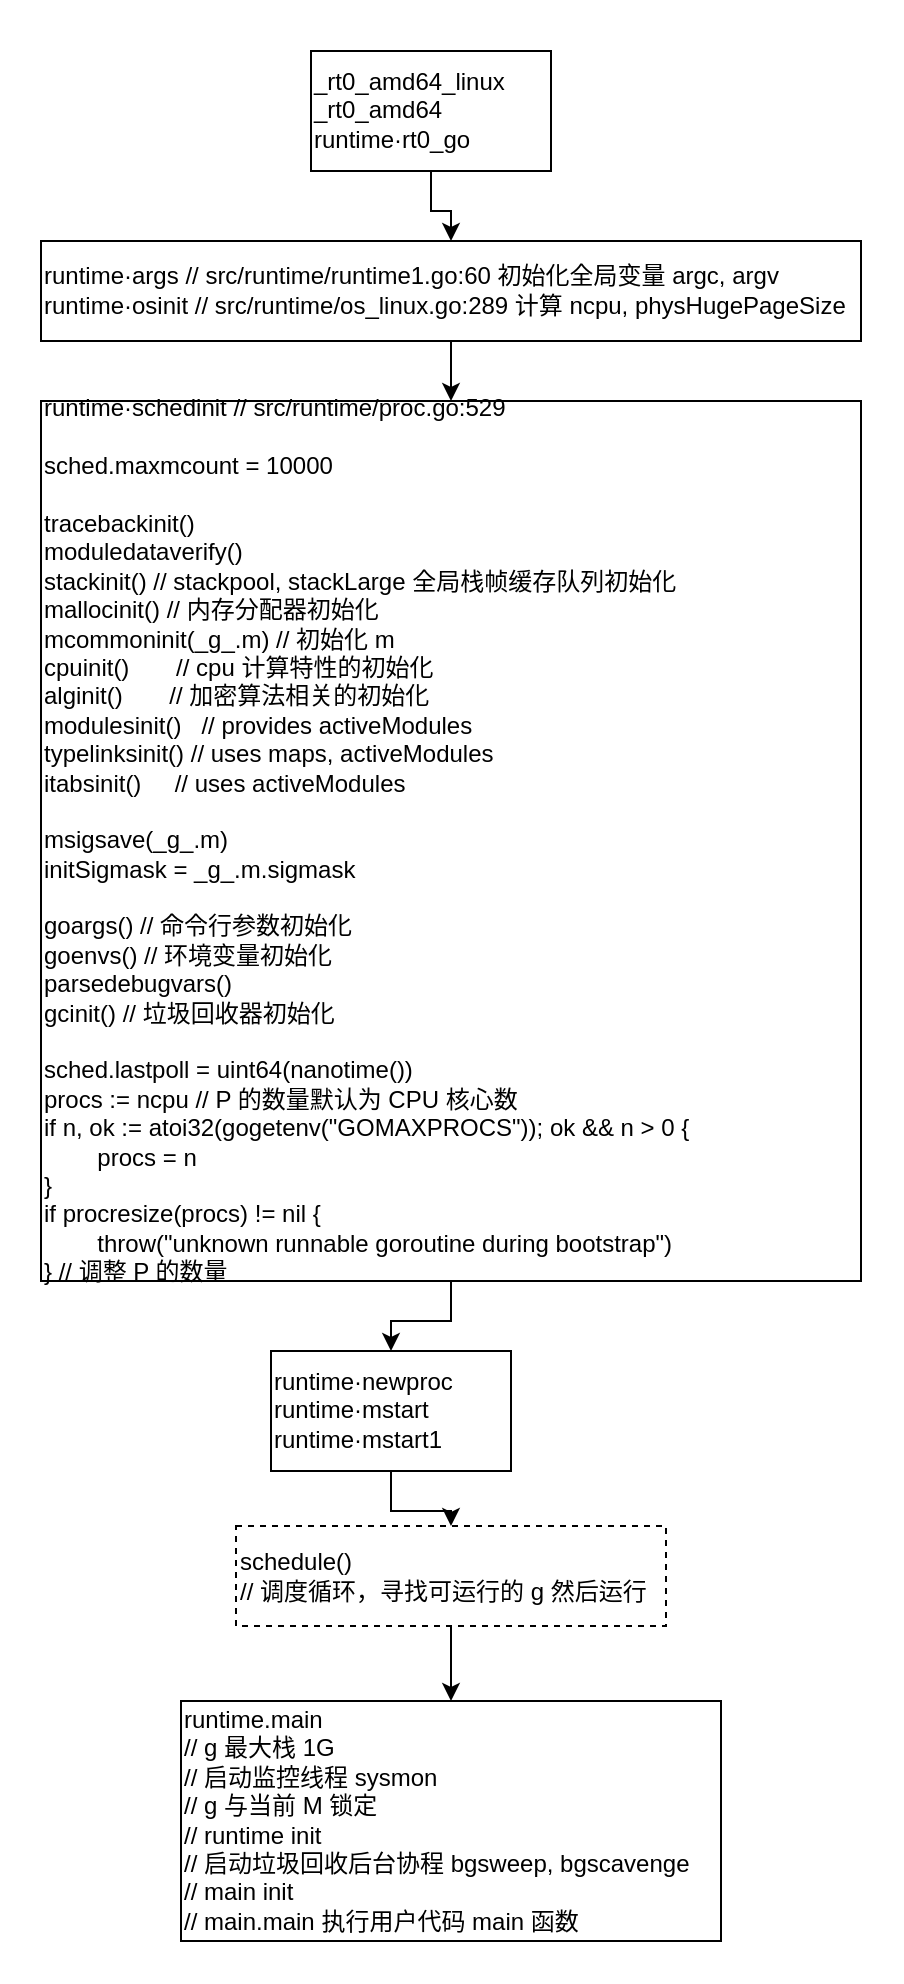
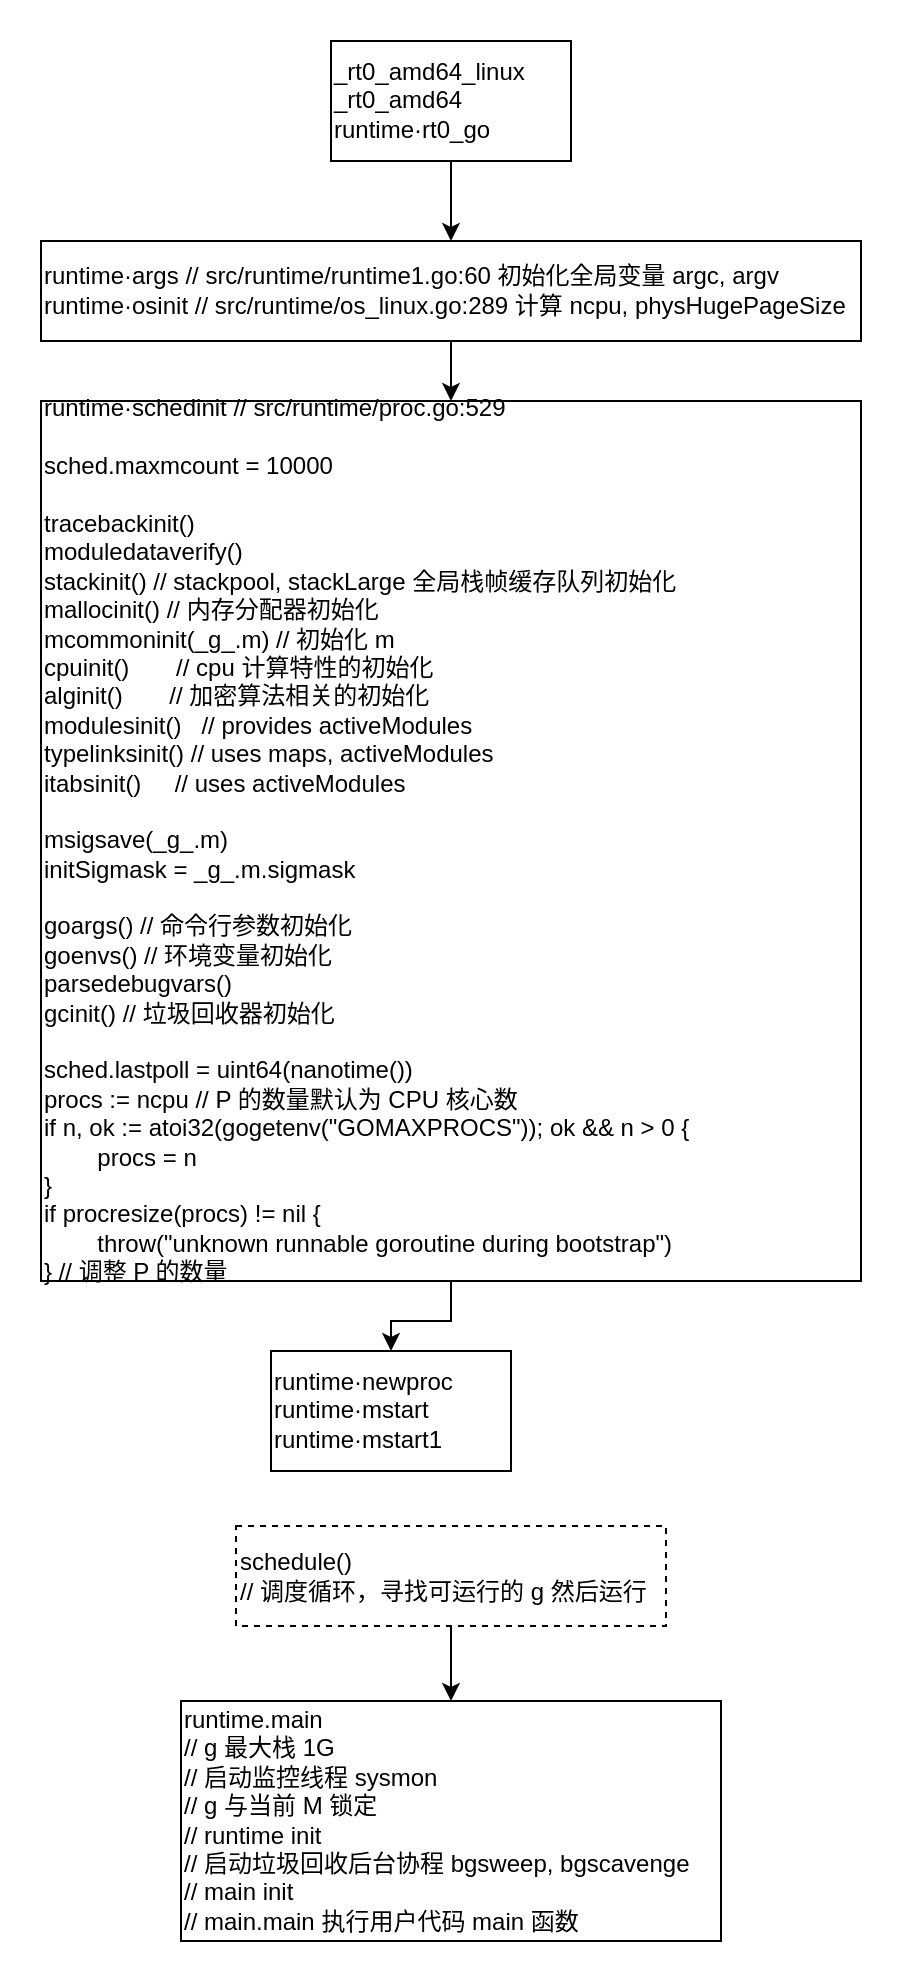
(431, 111) -> (451, 101)
(402, 1511) -> none
